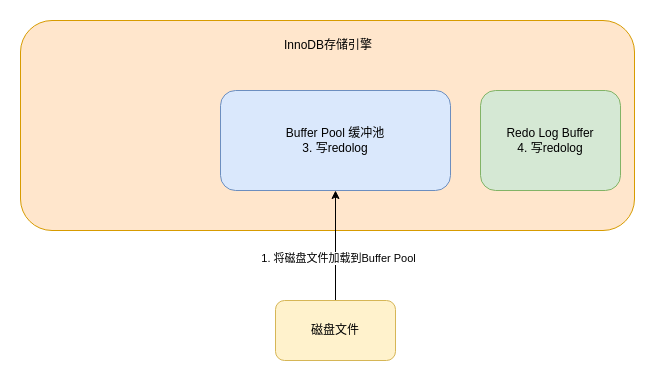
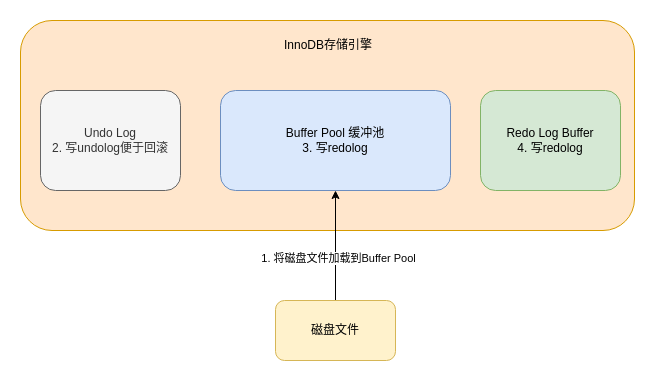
none -> (111, 141)
